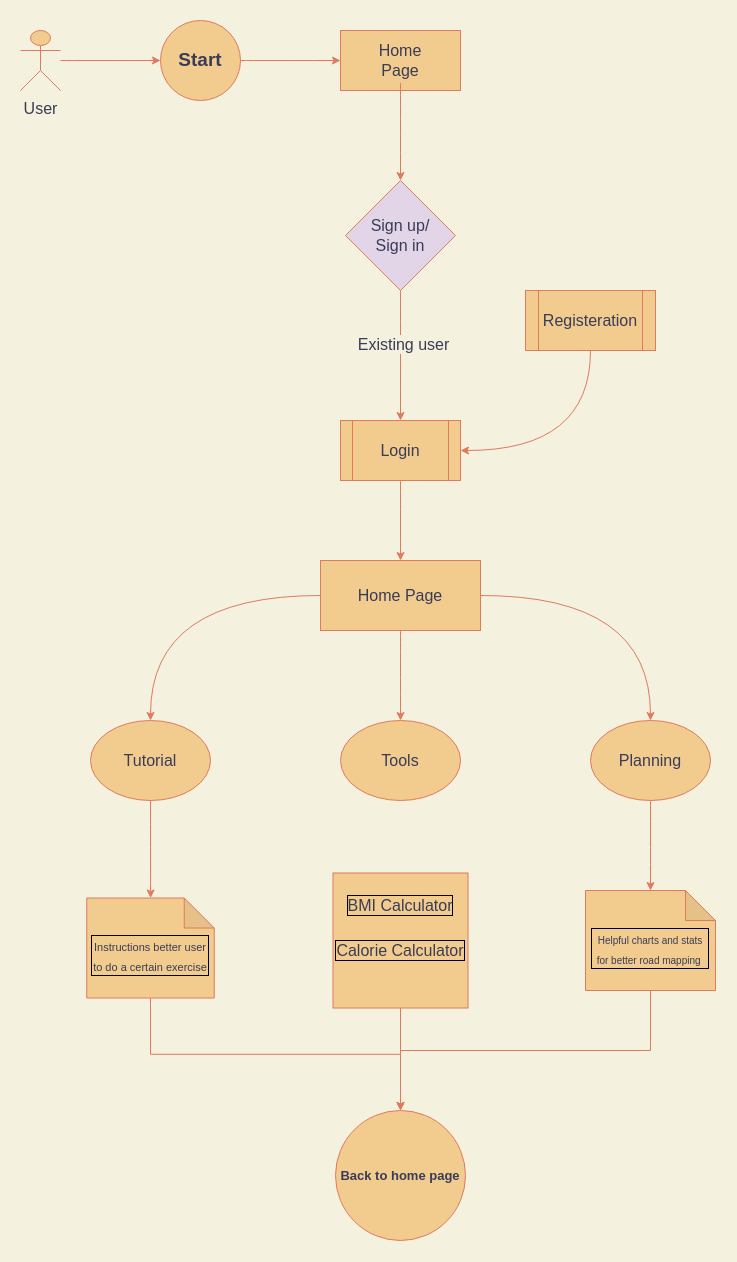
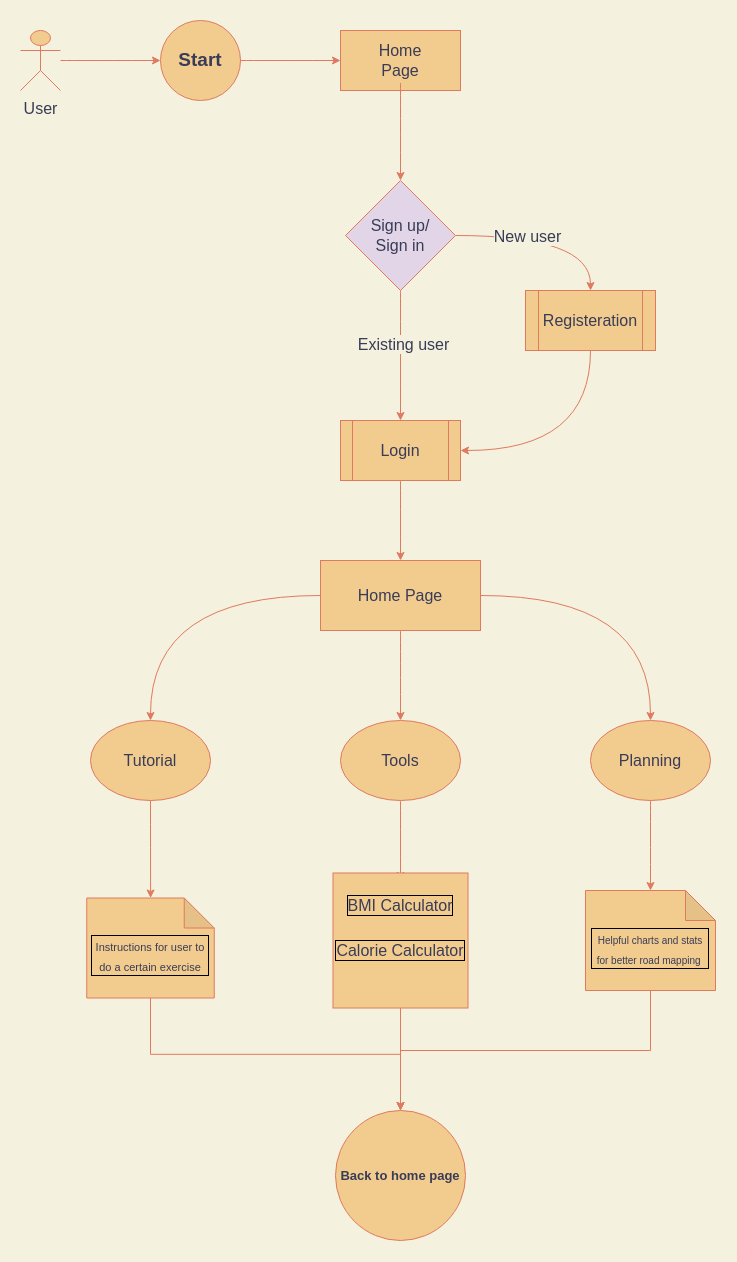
none -> (577, 258)
none -> (401, 837)
(151, 956) -> (151, 956)
